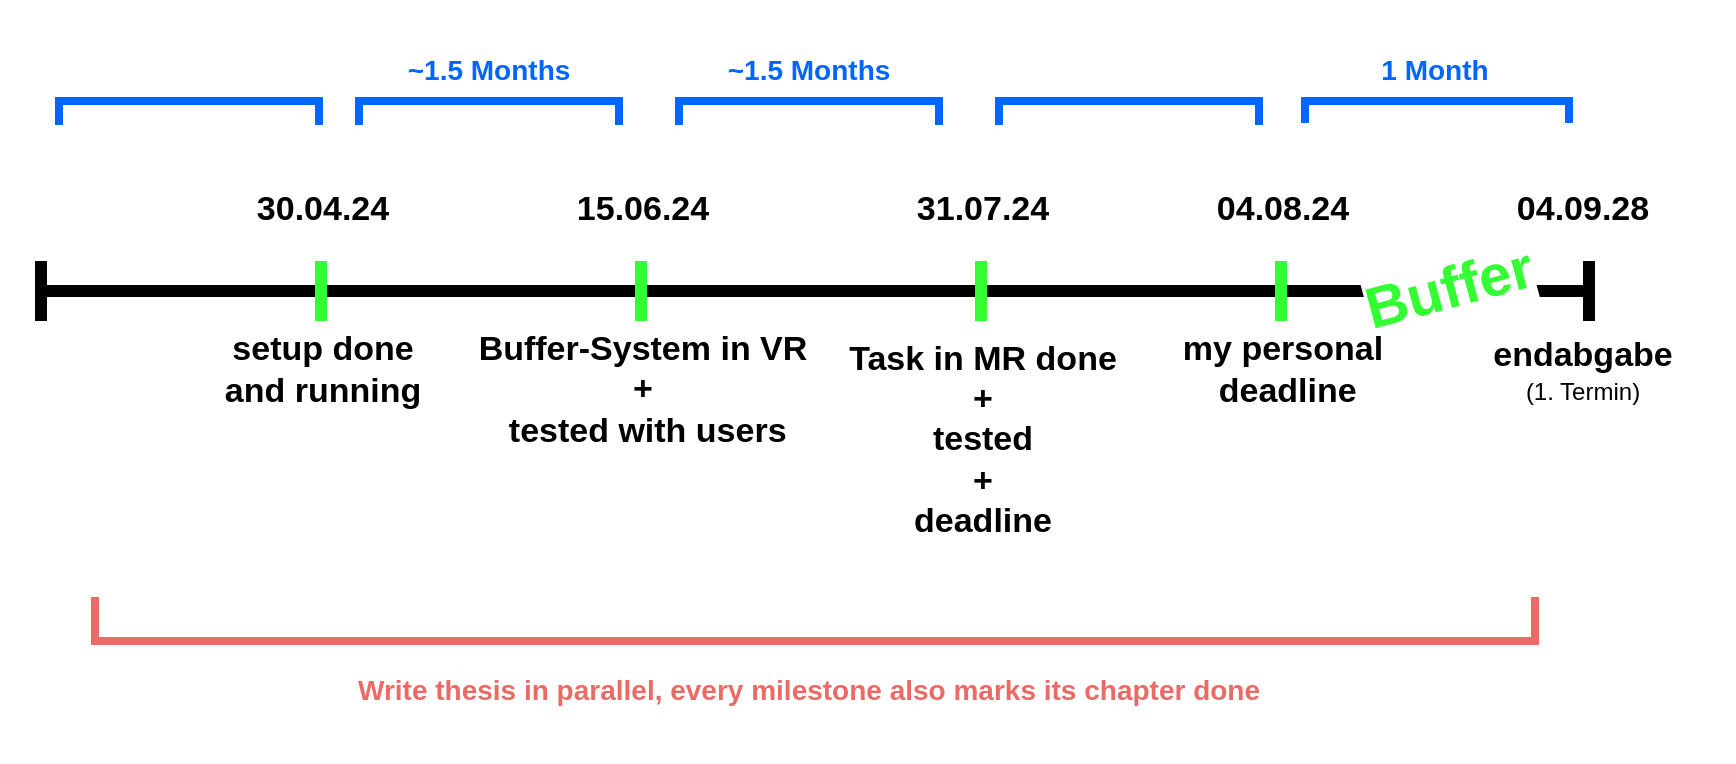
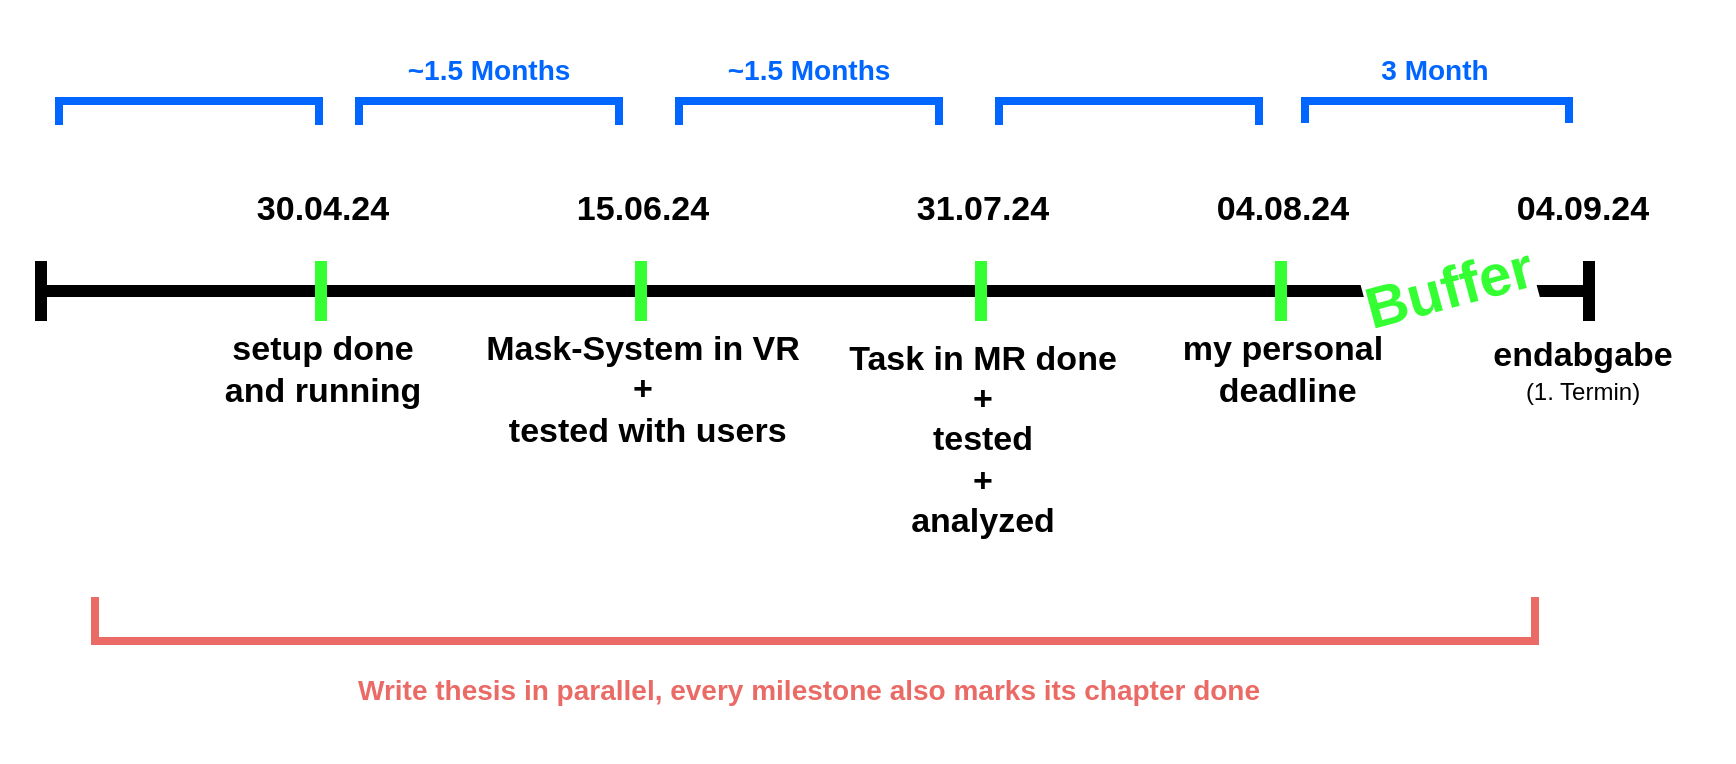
(1436, 71) -> (1436, 71)
(1584, 211) -> (1584, 211)
(644, 391) -> (644, 391)
(984, 441) -> (984, 441)
